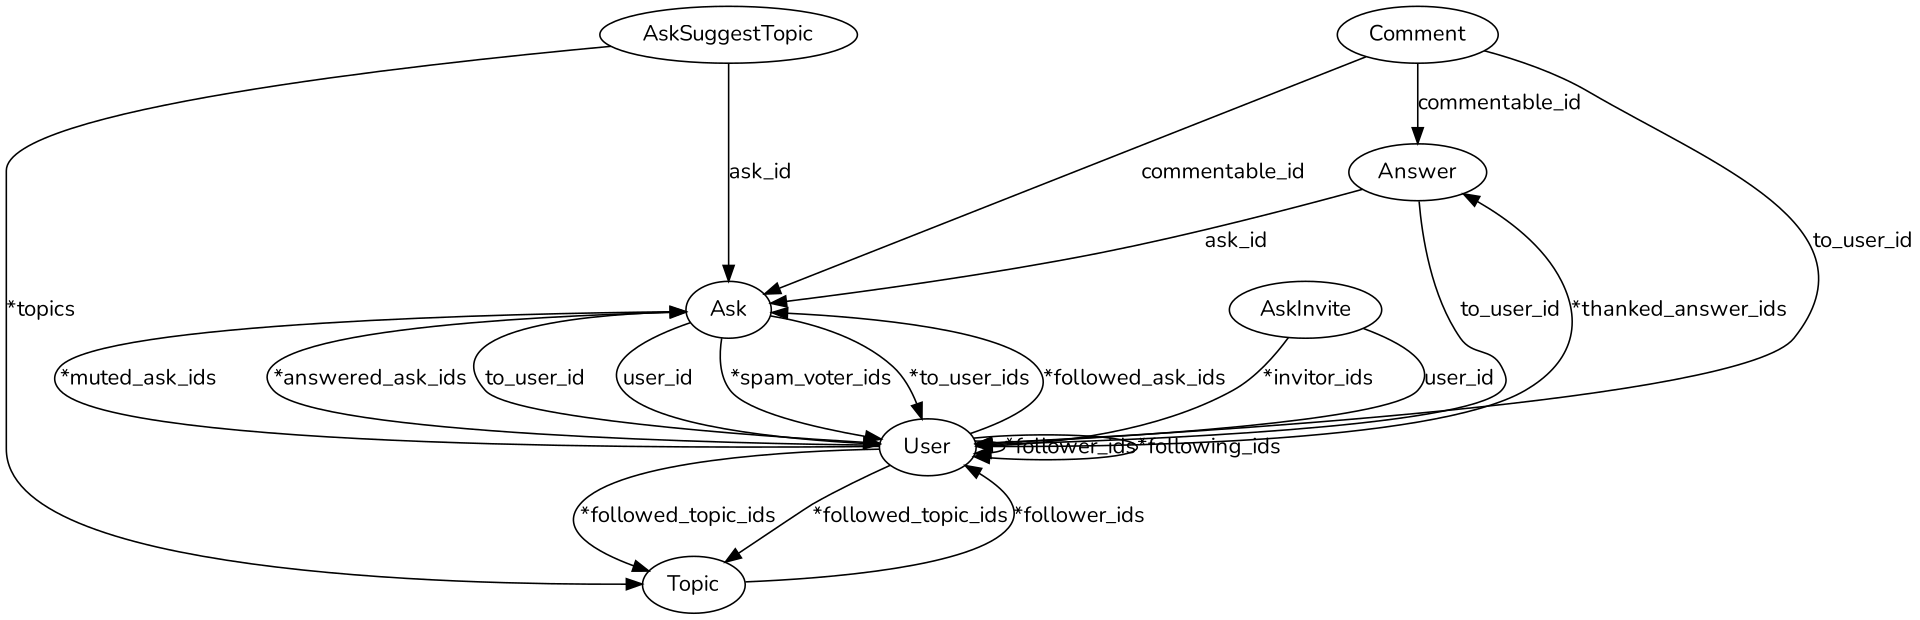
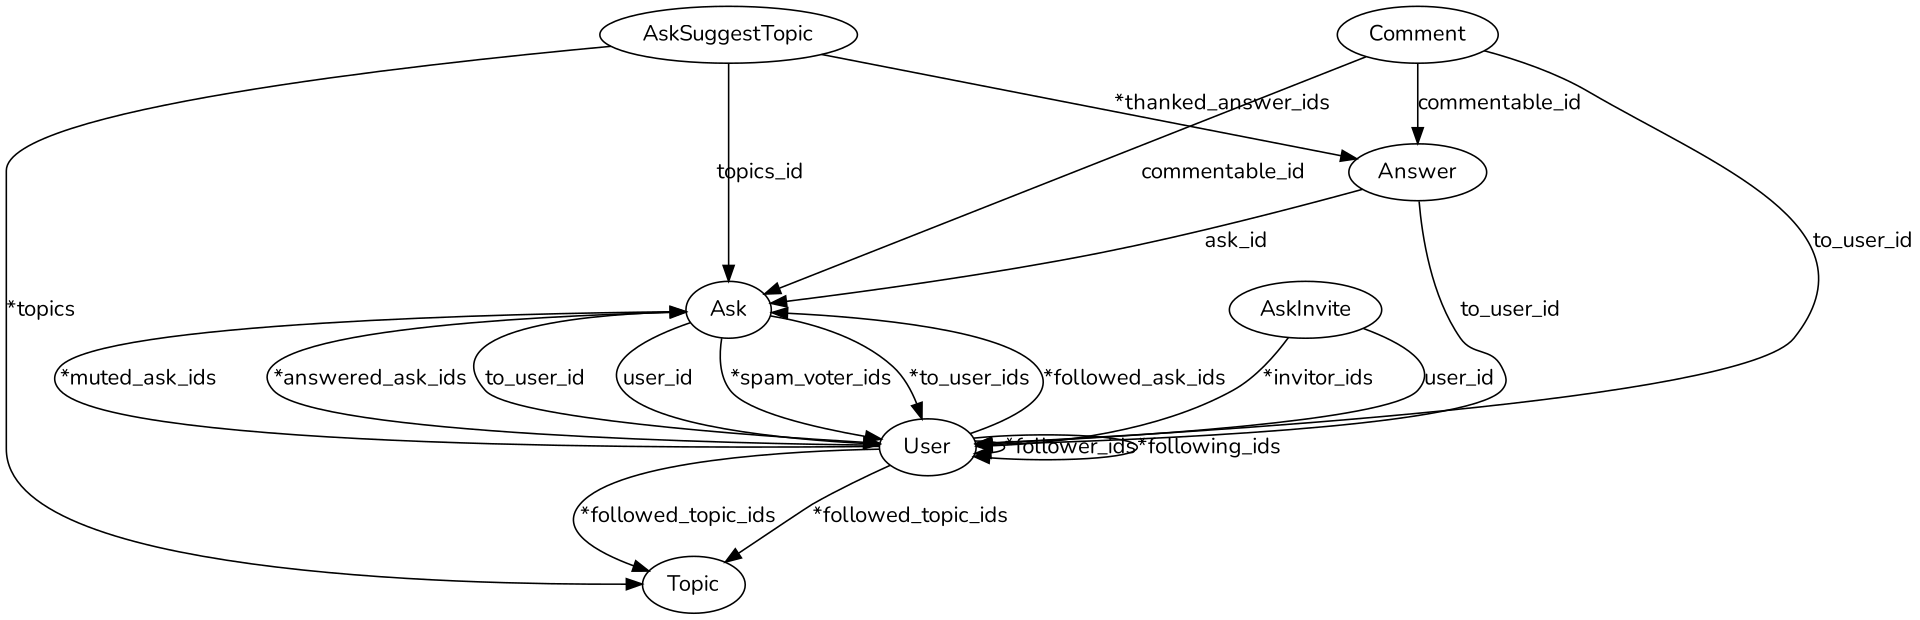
(760, 172) -> (760, 172)
(1531, 387) -> (1081, 105)
(916, 564) -> none
